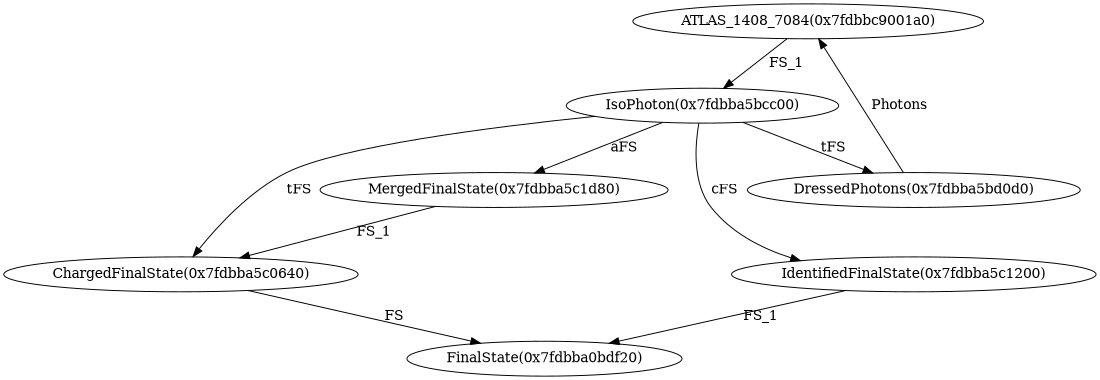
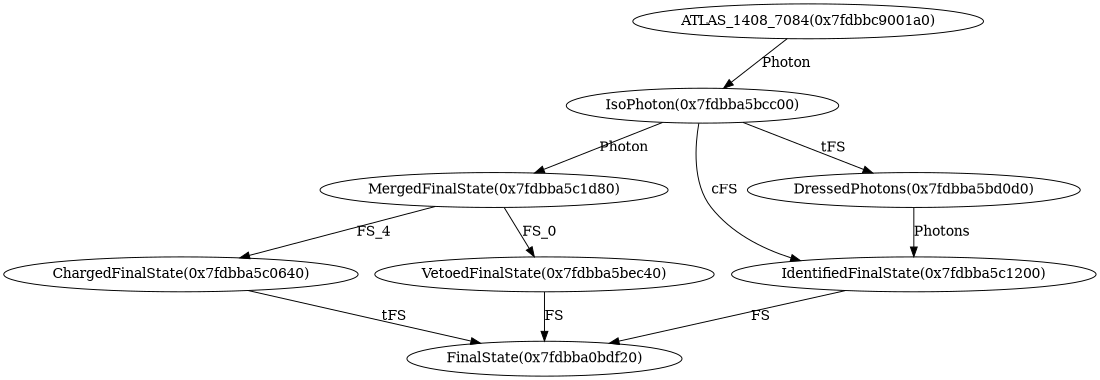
(786, 63) -> (786, 63)
(864, 110) -> (914, 227)
(381, 146) -> none
(624, 148) -> (624, 148)
(374, 232) -> (374, 232)
none -> (544, 274)
(394, 317) -> (394, 317)
(761, 317) -> (761, 317)
